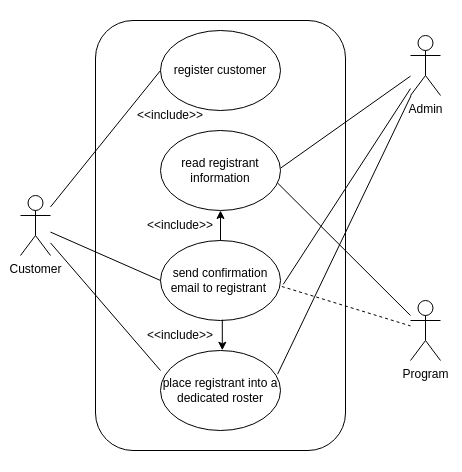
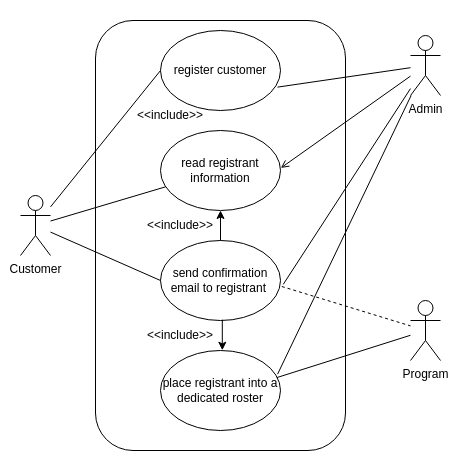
none -> (344, 77)
(284, 166) -> (285, 165)
(344, 250) -> none
(106, 307) -> (108, 204)
none -> (344, 356)
